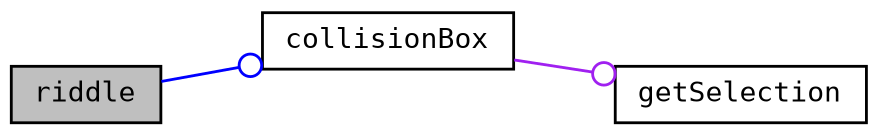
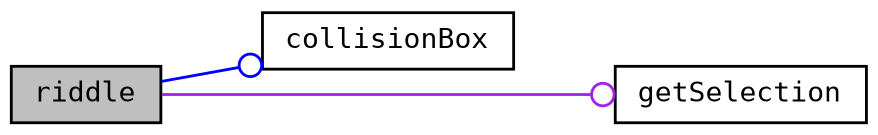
(553, 66) -> (377, 95)
